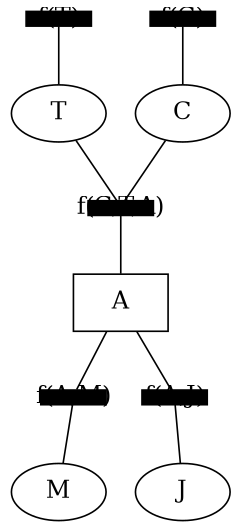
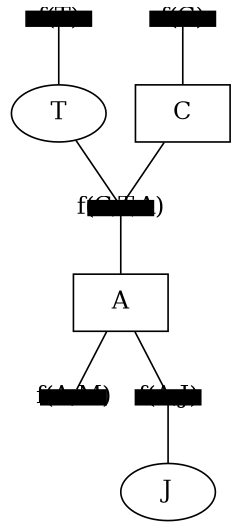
(183, 113) -> (183, 113)
(59, 492) -> none
